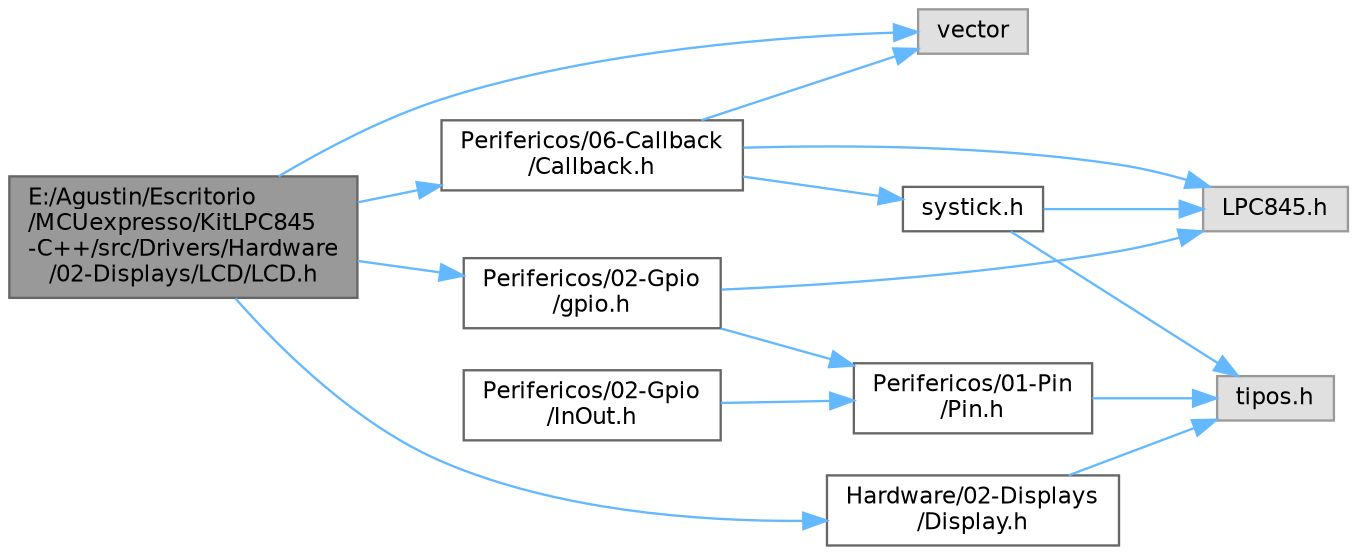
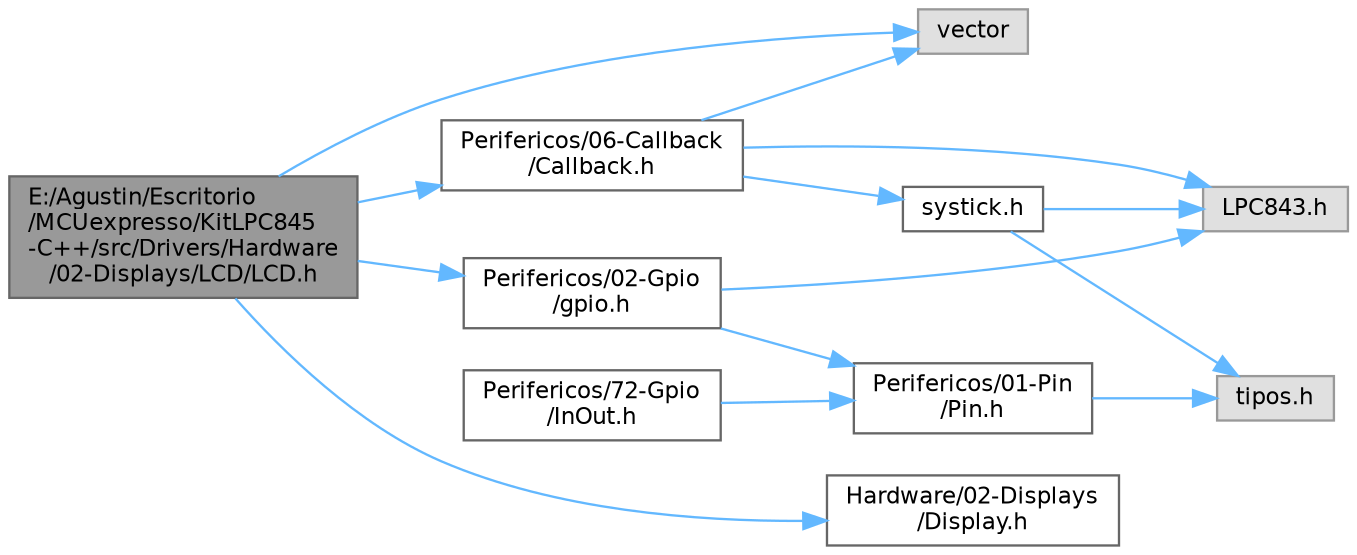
(1276, 209) -> (1276, 209)
(592, 405) -> (592, 405)
(1131, 452) -> none
